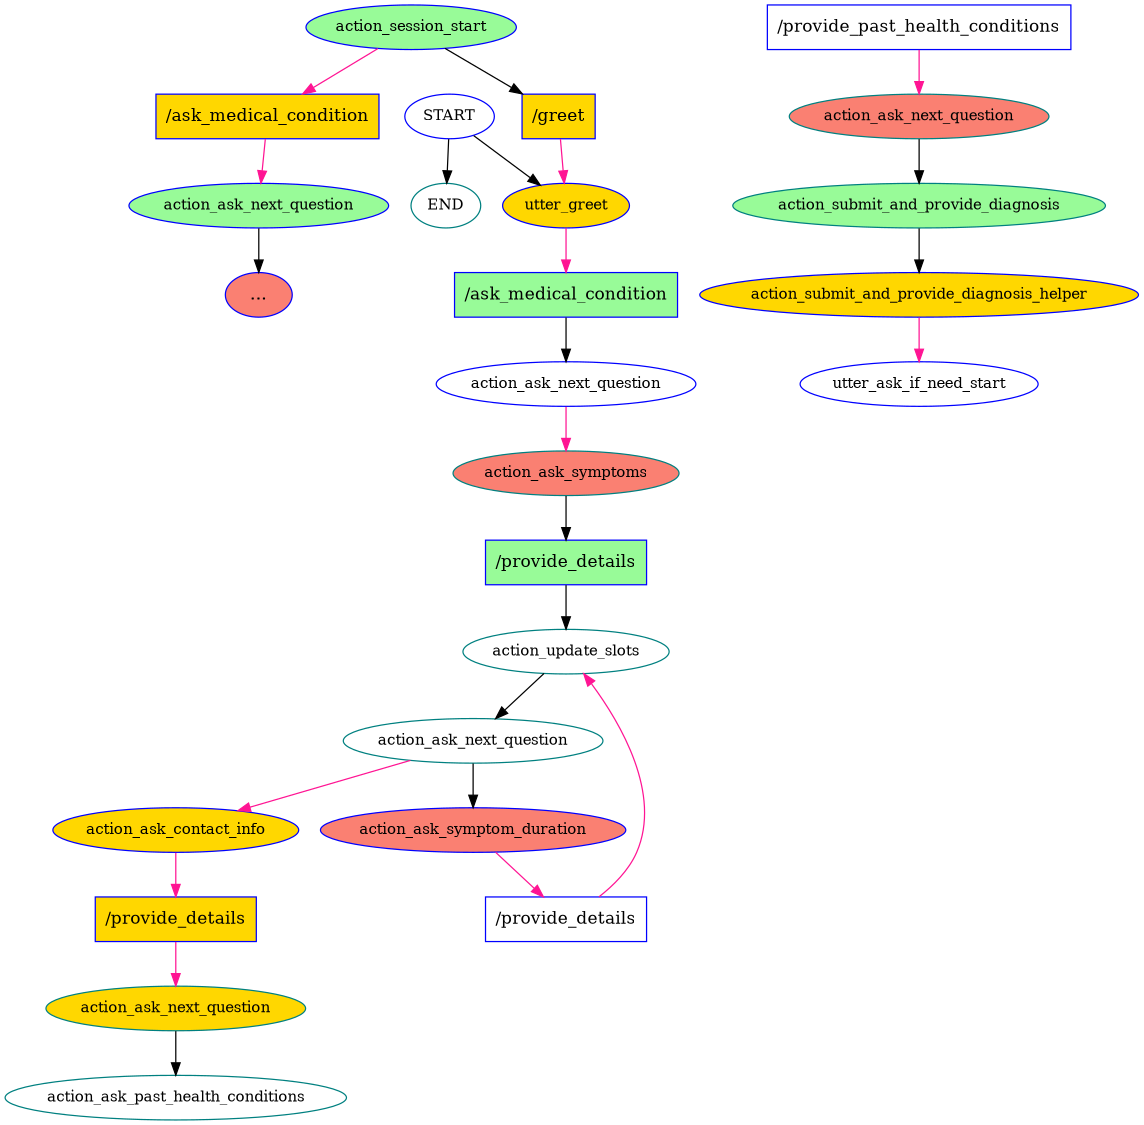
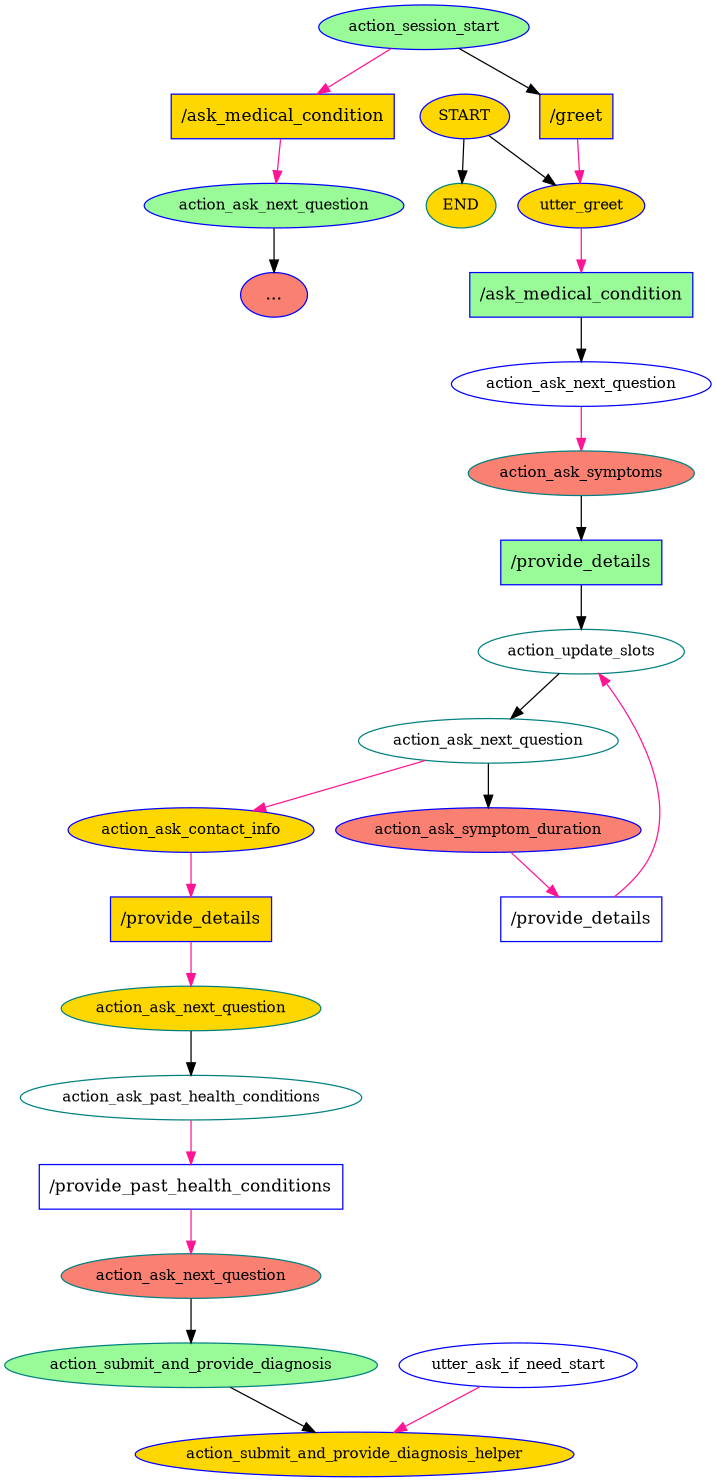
(450, 116) -> (465, 116)
(446, 206) -> (461, 206)
(919, 333) -> (443, 1407)
none -> (191, 1136)
